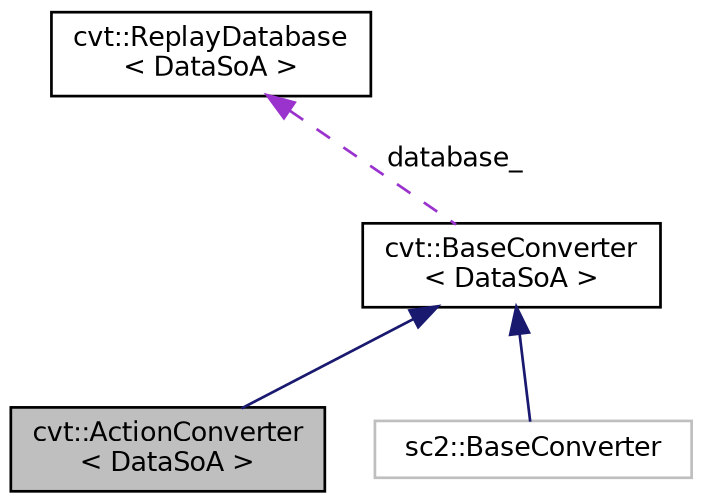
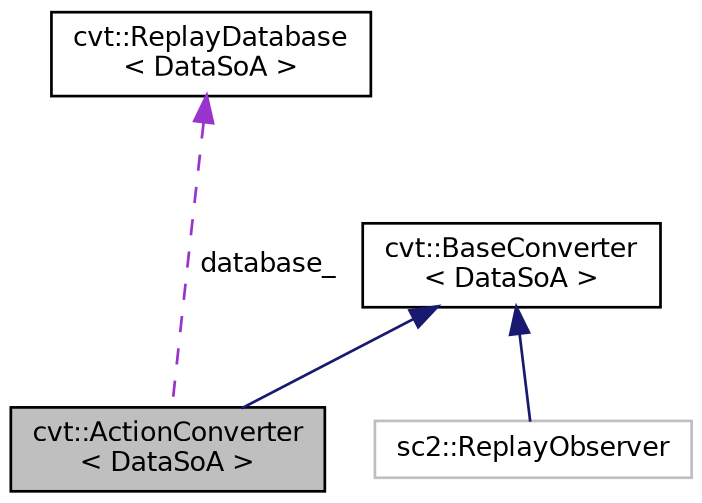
(373, 168) -> (188, 265)
(533, 449) -> (533, 449)
